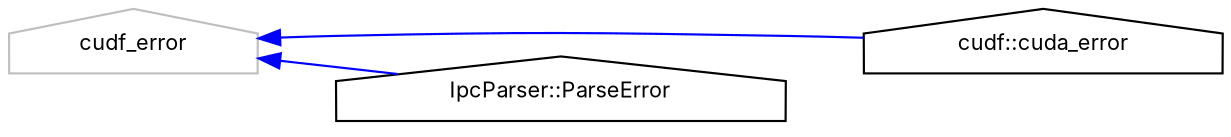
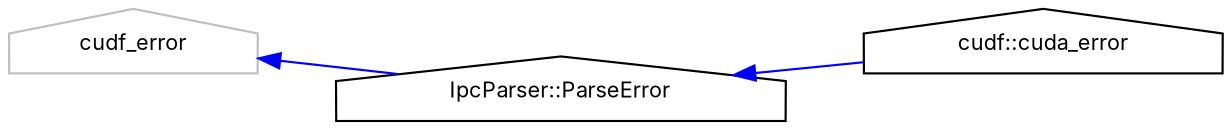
(572, 33) -> (809, 68)
